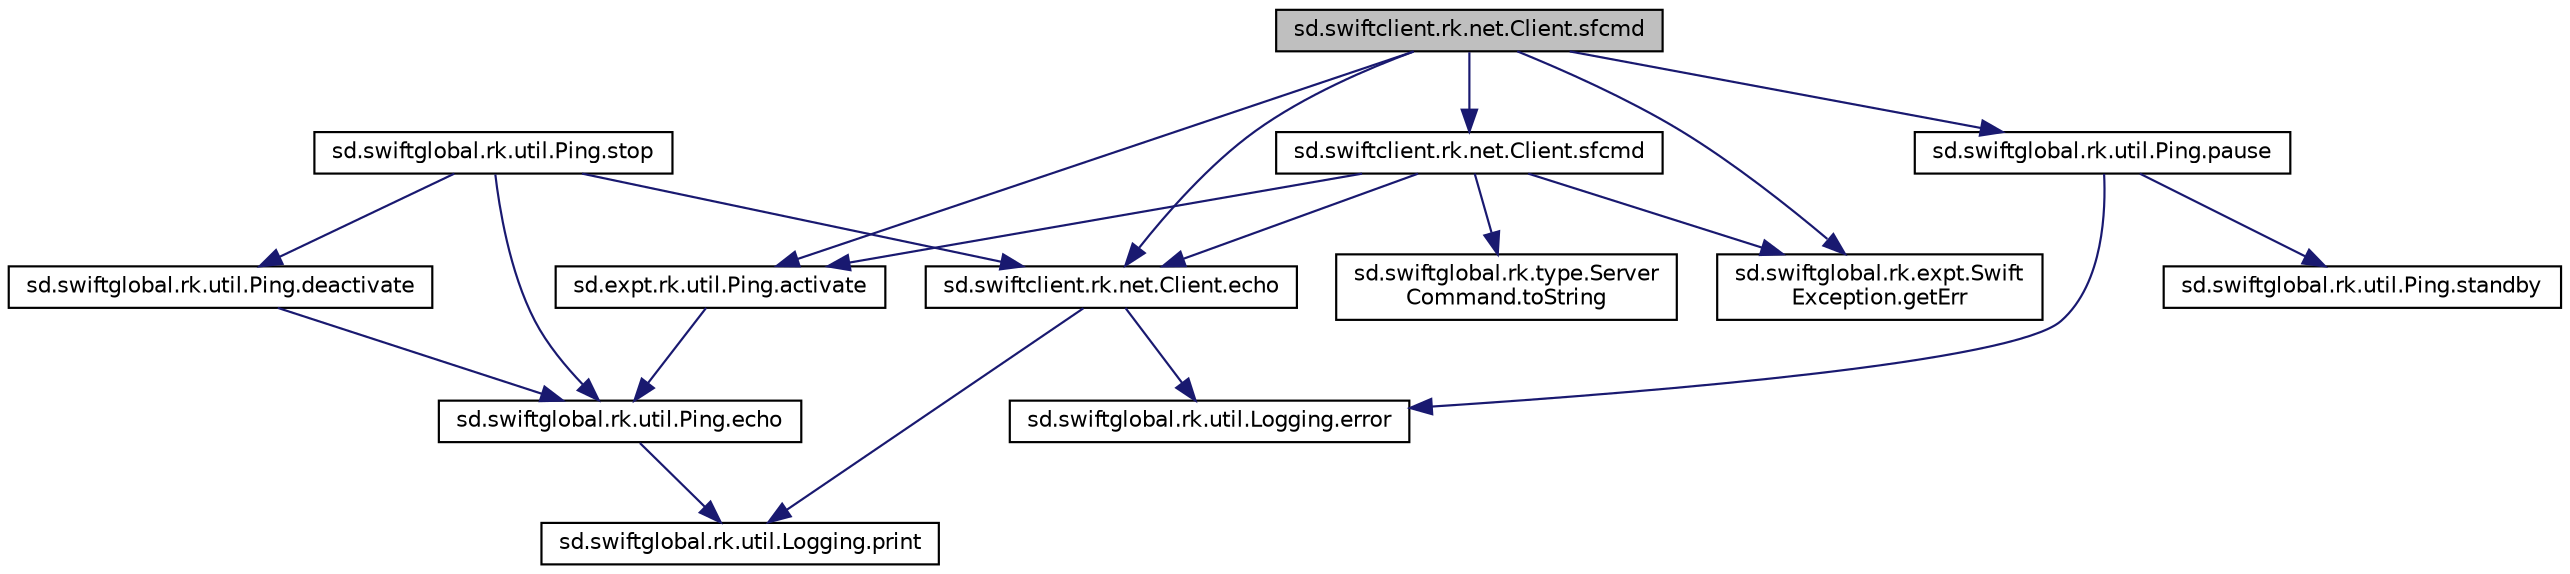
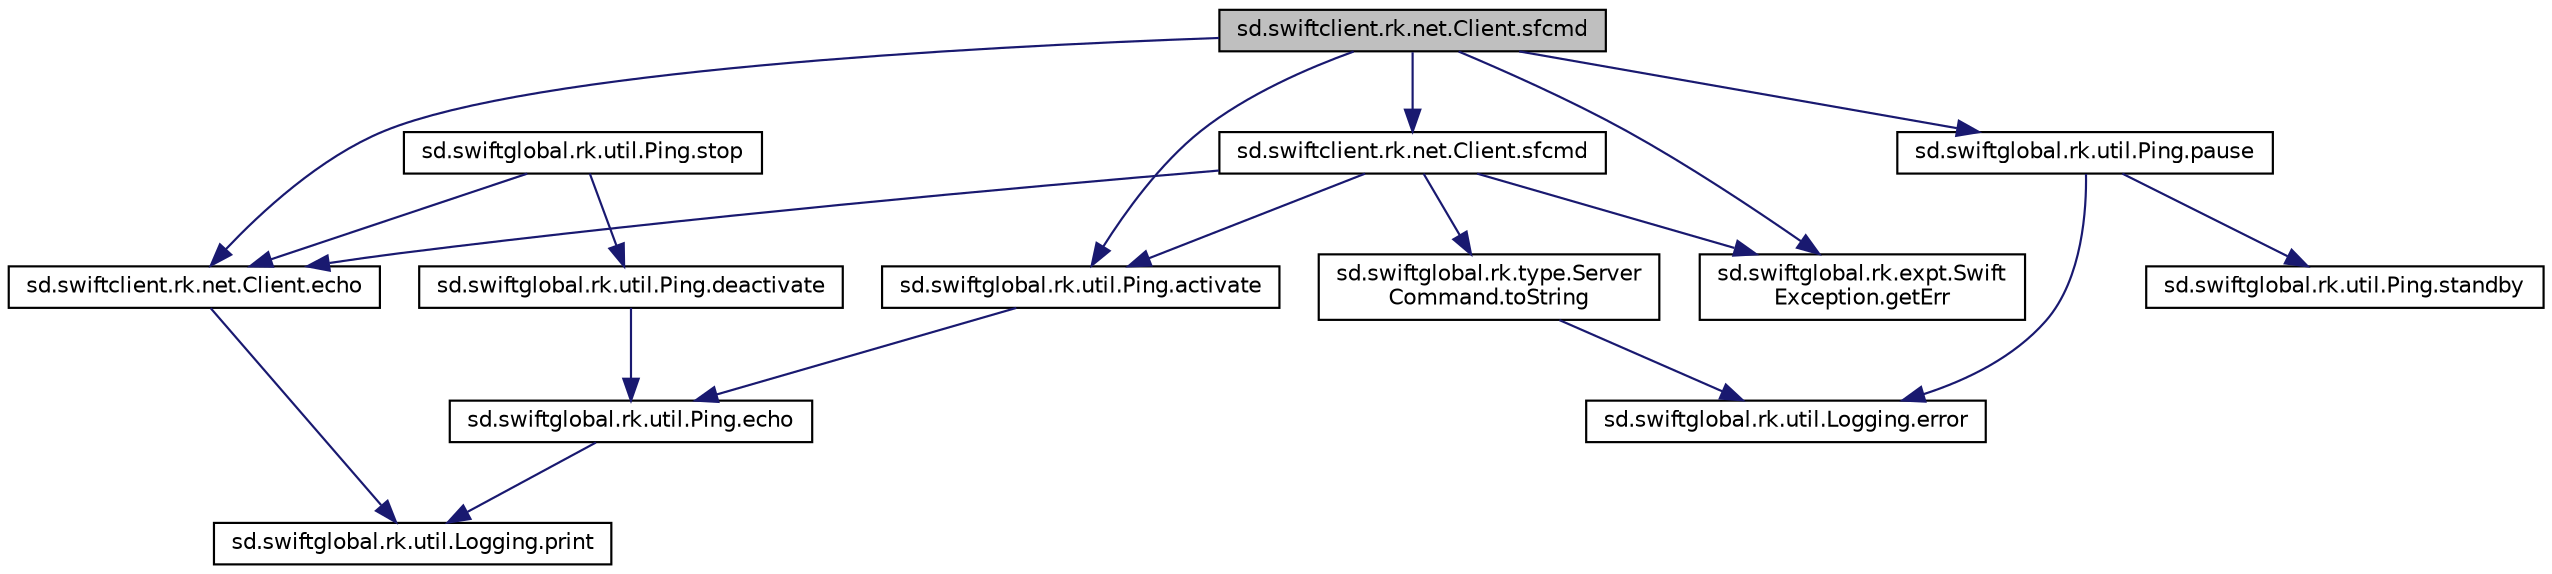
(720, 287) -> (1081, 287)
(521, 288) -> none
(1154, 345) -> (1641, 356)
